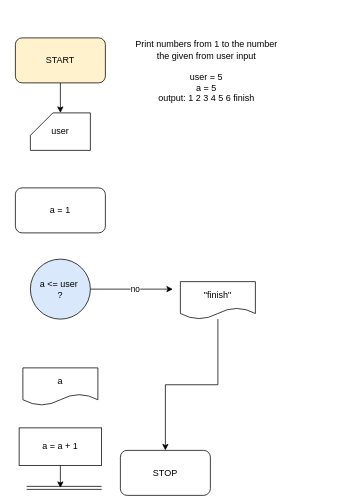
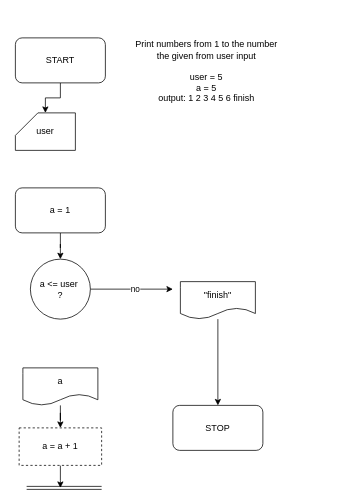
(60, 60) -> (60, 60)
(60, 132) -> (45, 132)
none -> (60, 247)
(60, 289) -> (60, 289)
none -> (60, 419)
(60, 447) -> (60, 447)
(165, 473) -> (218, 428)
